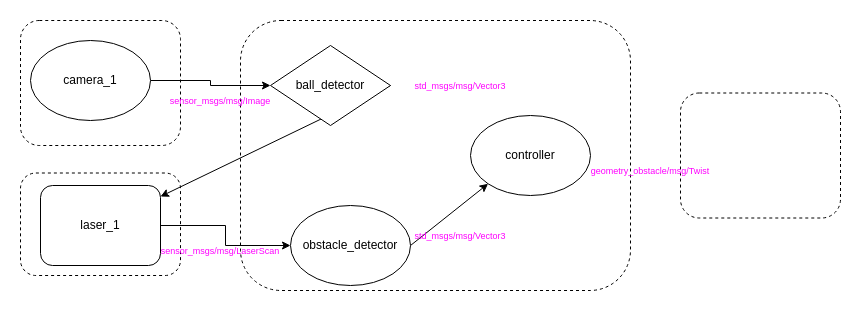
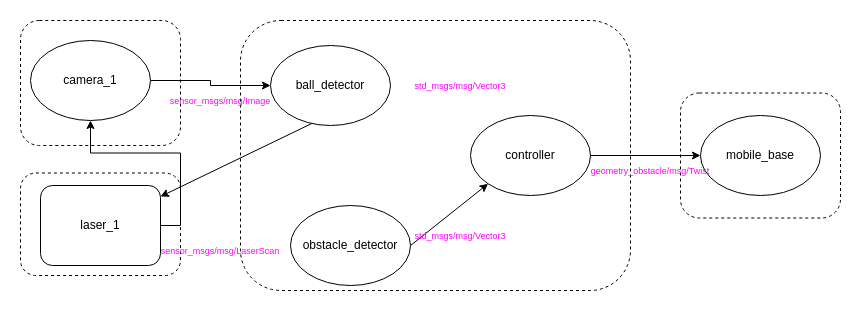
(331, 86) -> (331, 86)
none -> (642, 156)
none -> (761, 156)
(226, 241) -> (161, 153)
